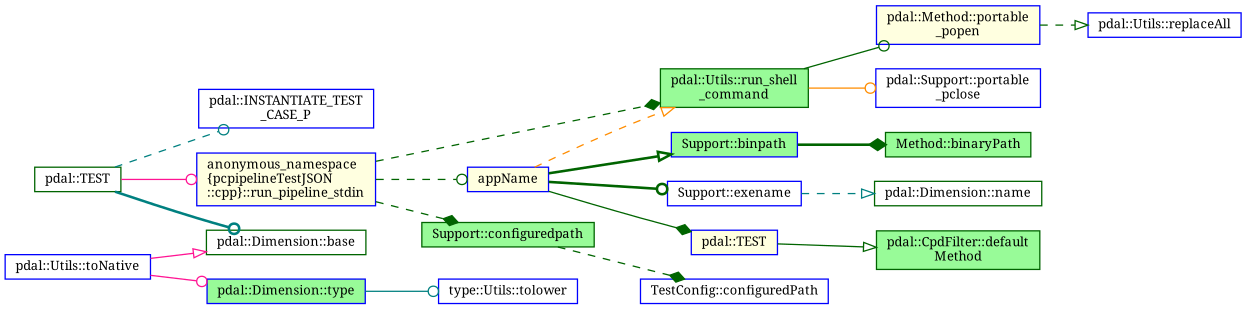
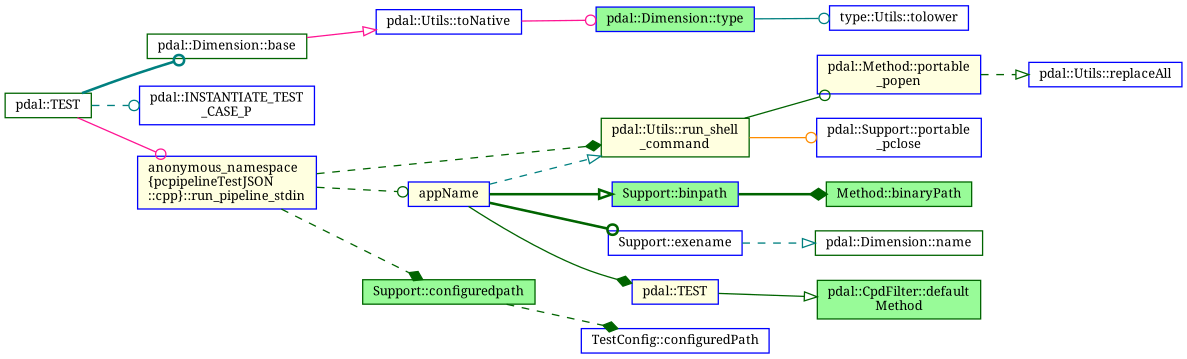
(734, 88) -> (675, 138)
(598, 138) -> (539, 172)
(172, 256) -> (335, 34)
